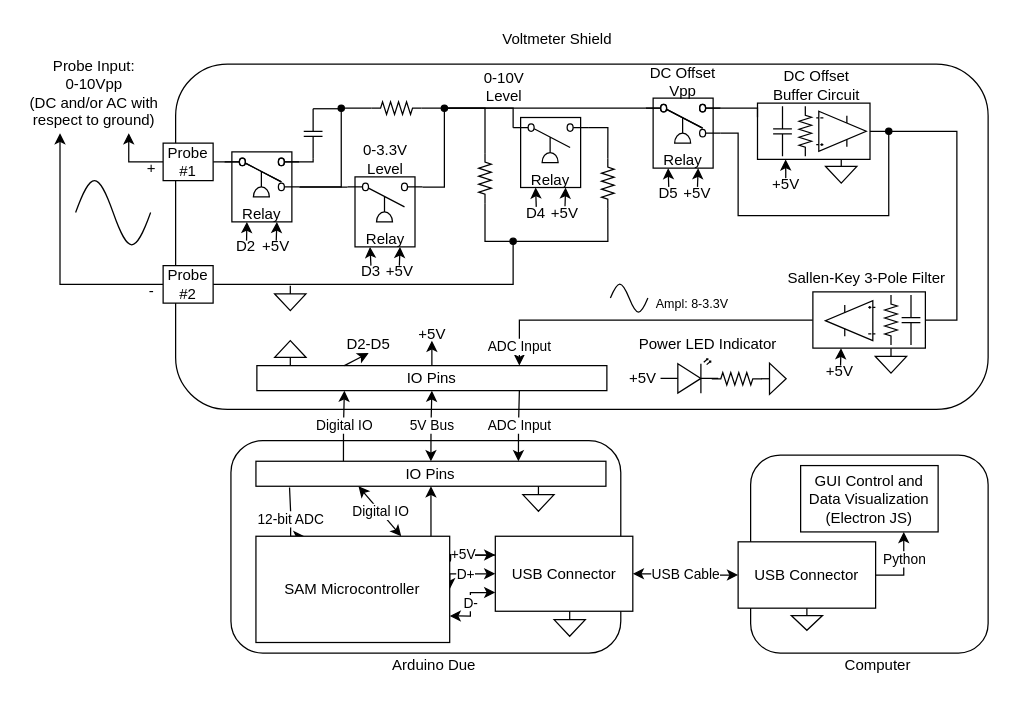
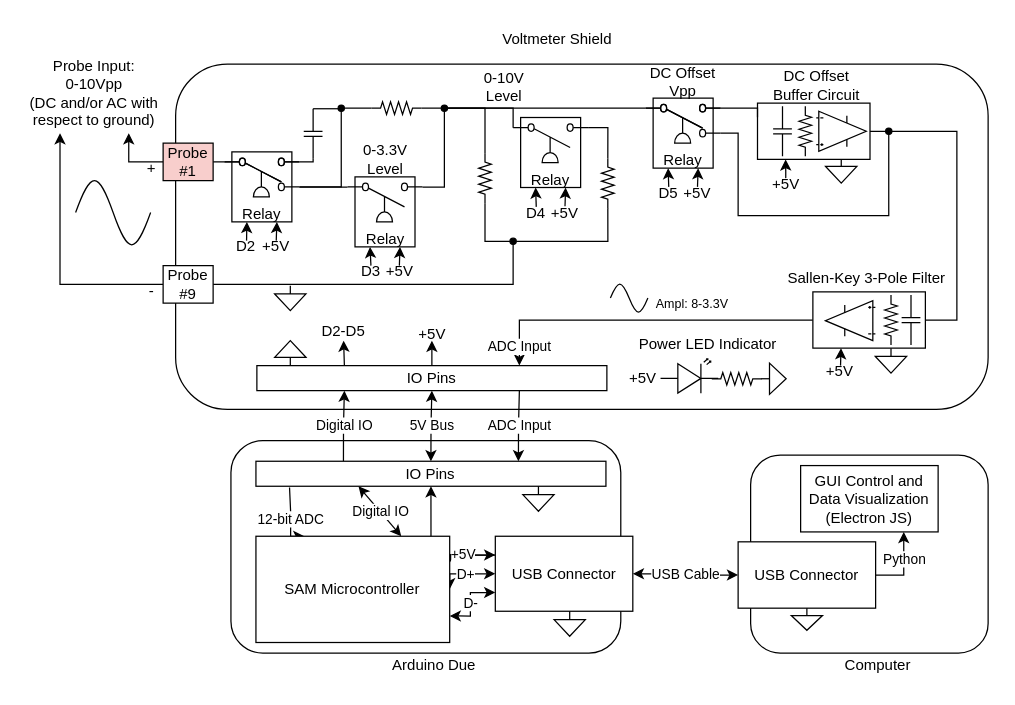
(188, 162) -> (188, 162)
(188, 284) -> (188, 284)
(369, 344) -> (344, 331)
